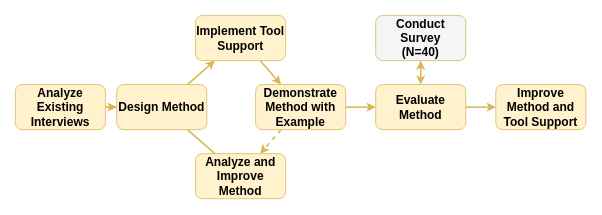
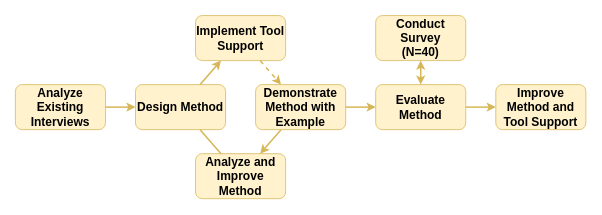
(420, 38) -> (420, 38)
(269, 70) -> (269, 70)
(162, 107) -> (180, 107)
(272, 139) -> (272, 139)
